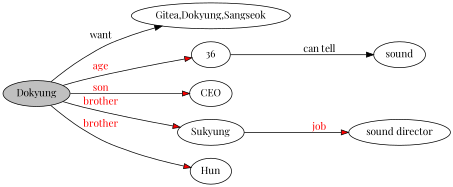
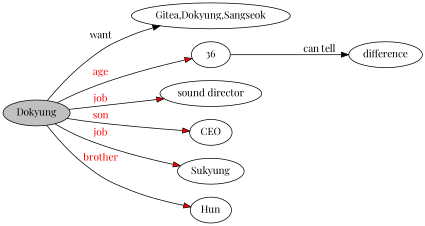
(400, 55) -> (386, 55)
(101, 102) -> (101, 133)
(293, 132) -> (113, 104)
